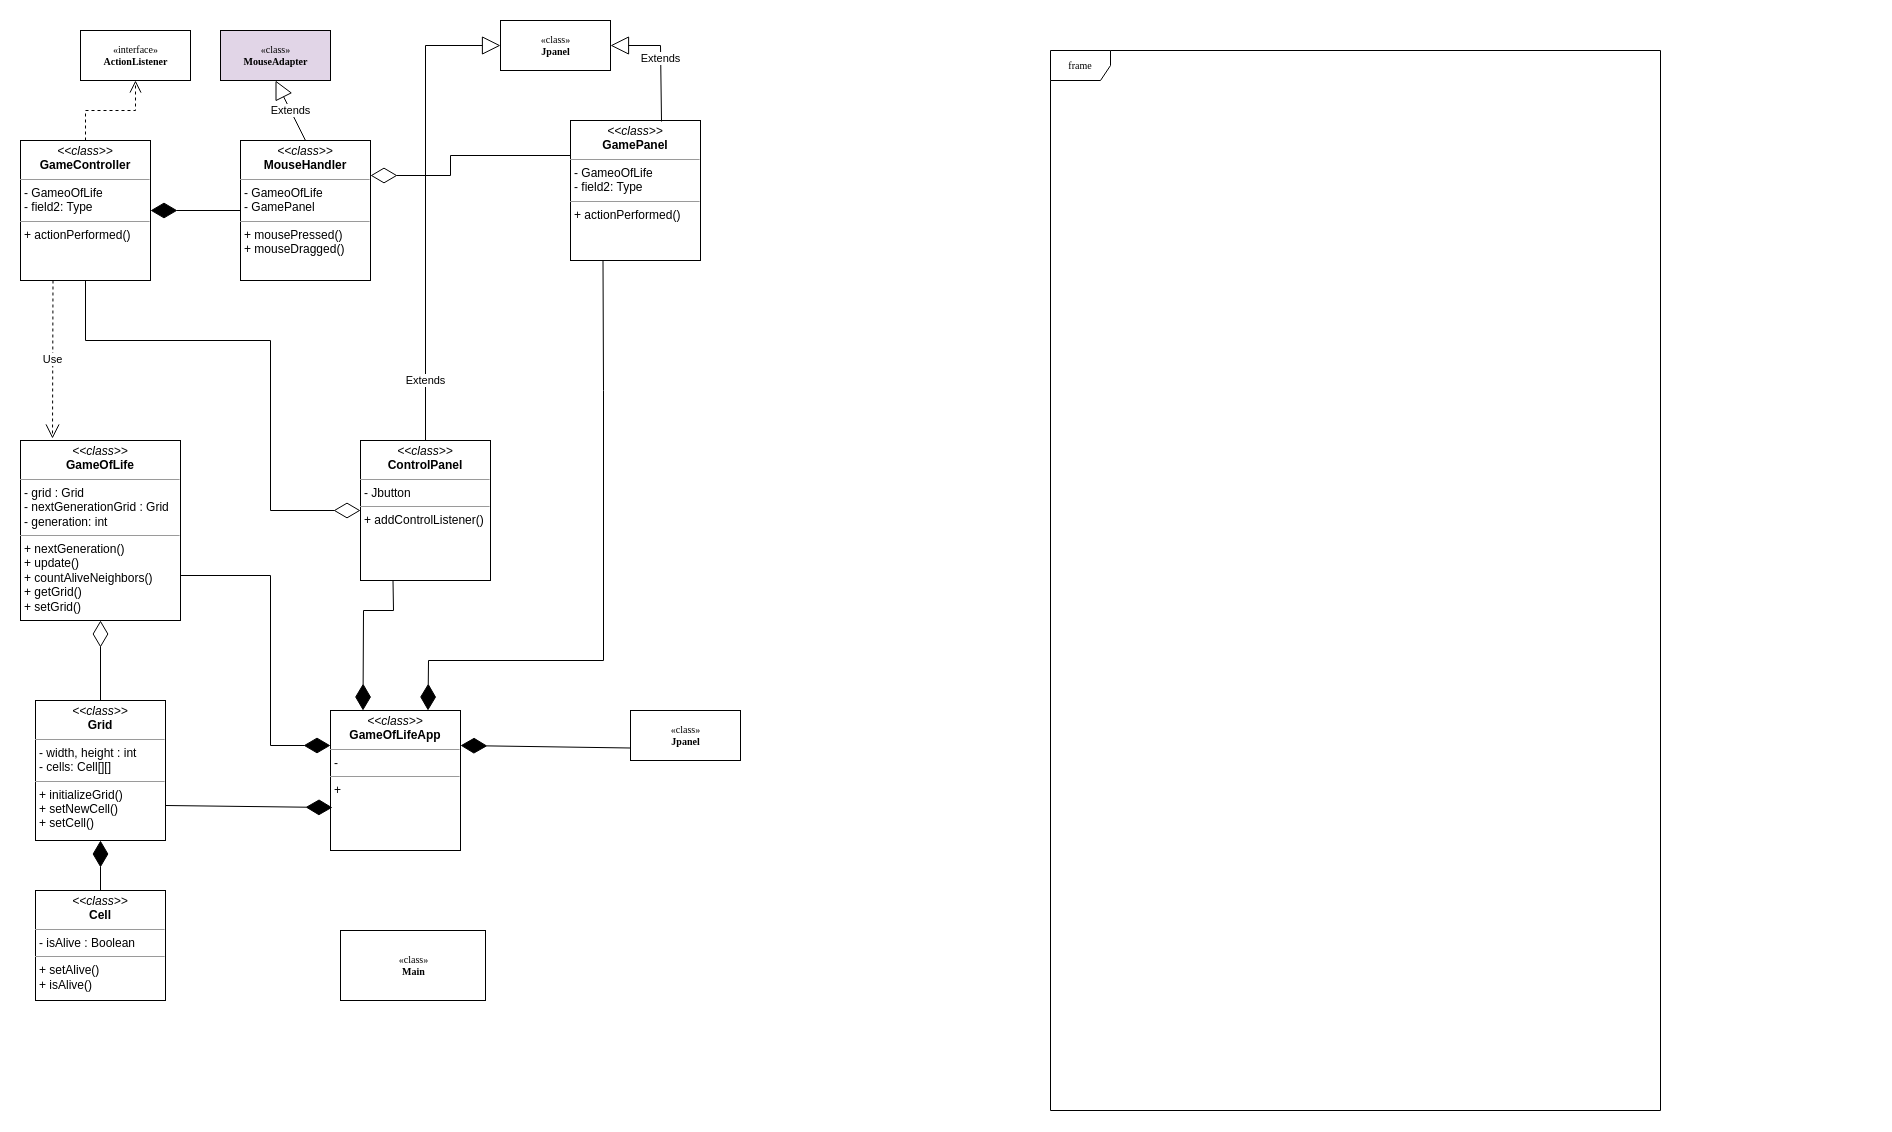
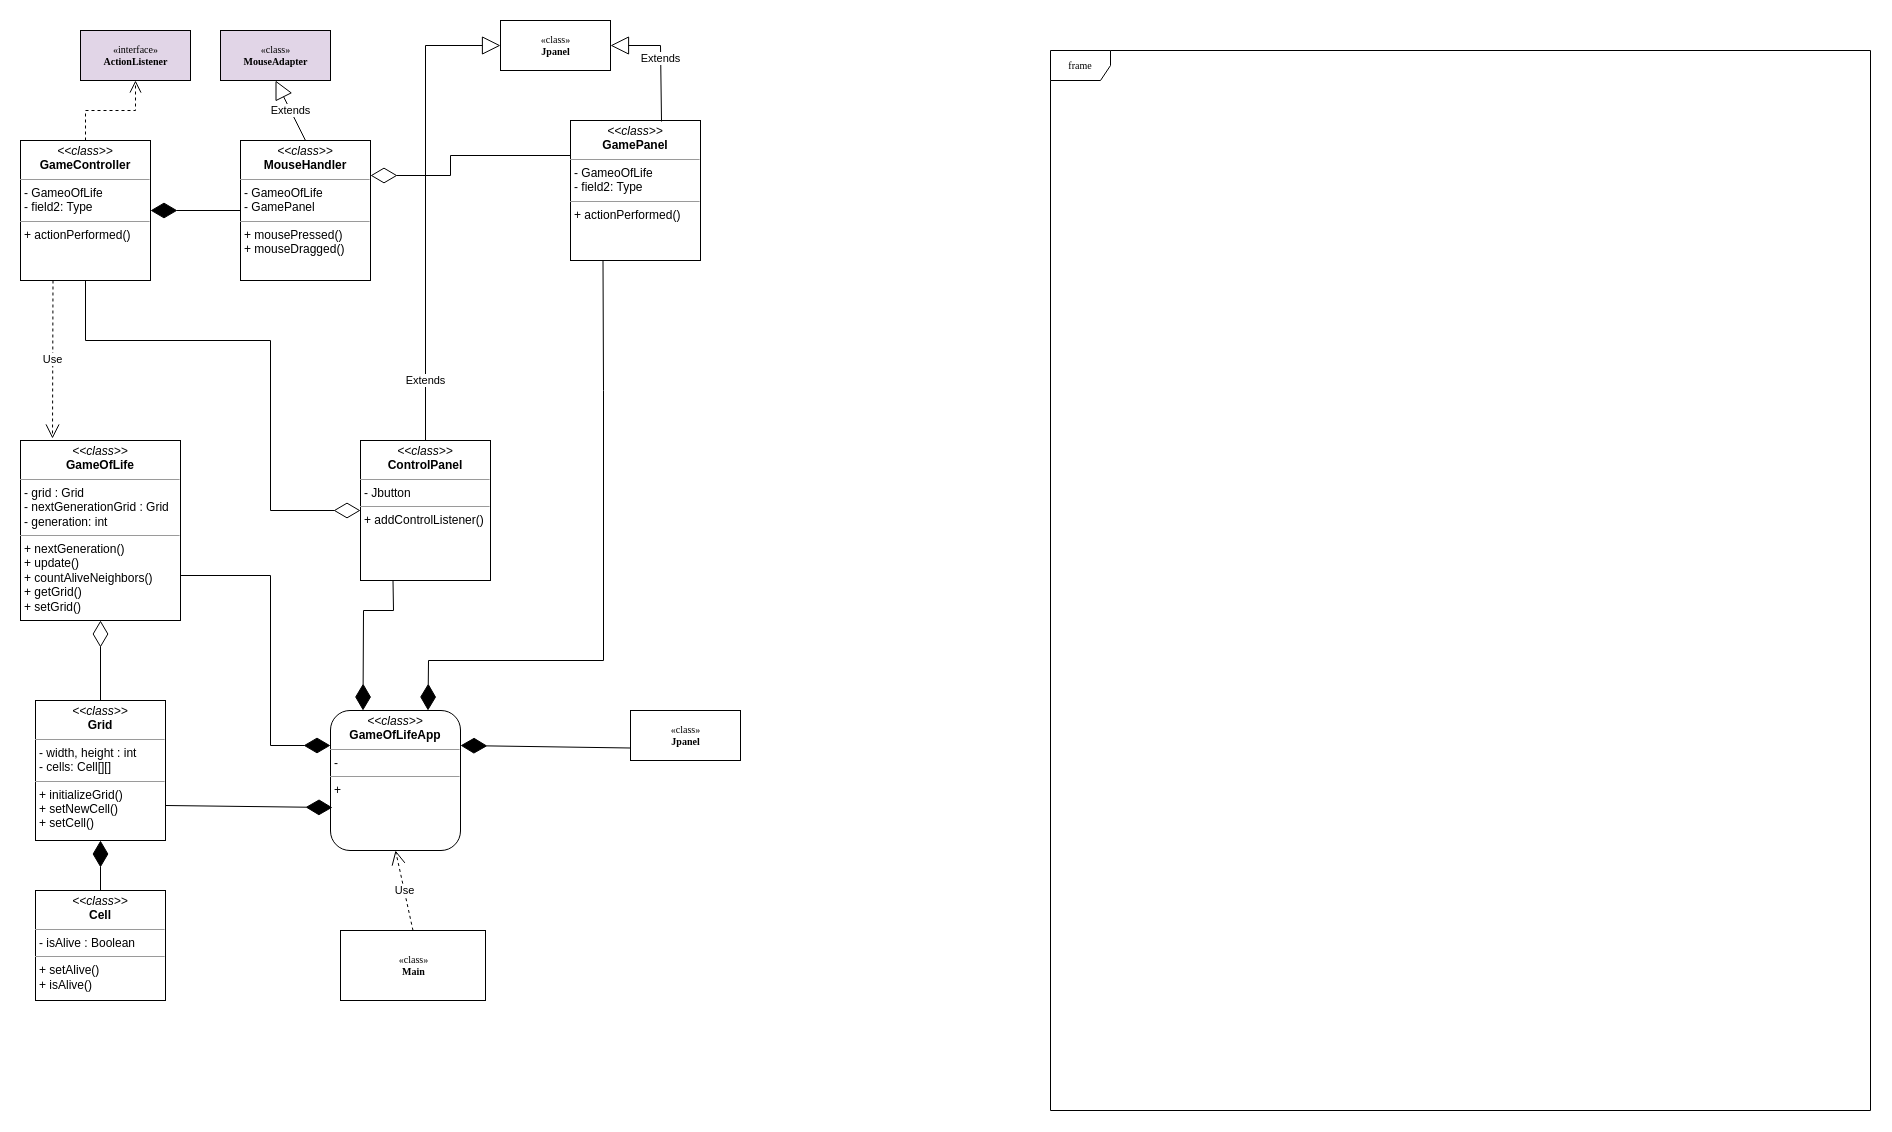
(136, 56) -> (136, 56)
(1356, 581) -> (1461, 581)
(396, 781) -> (396, 781)
none -> (405, 892)
